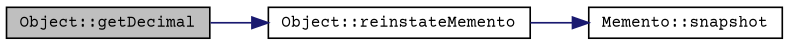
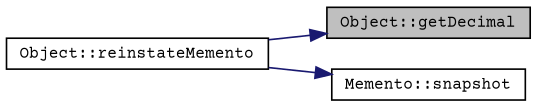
(231, 23) -> (289, 38)
